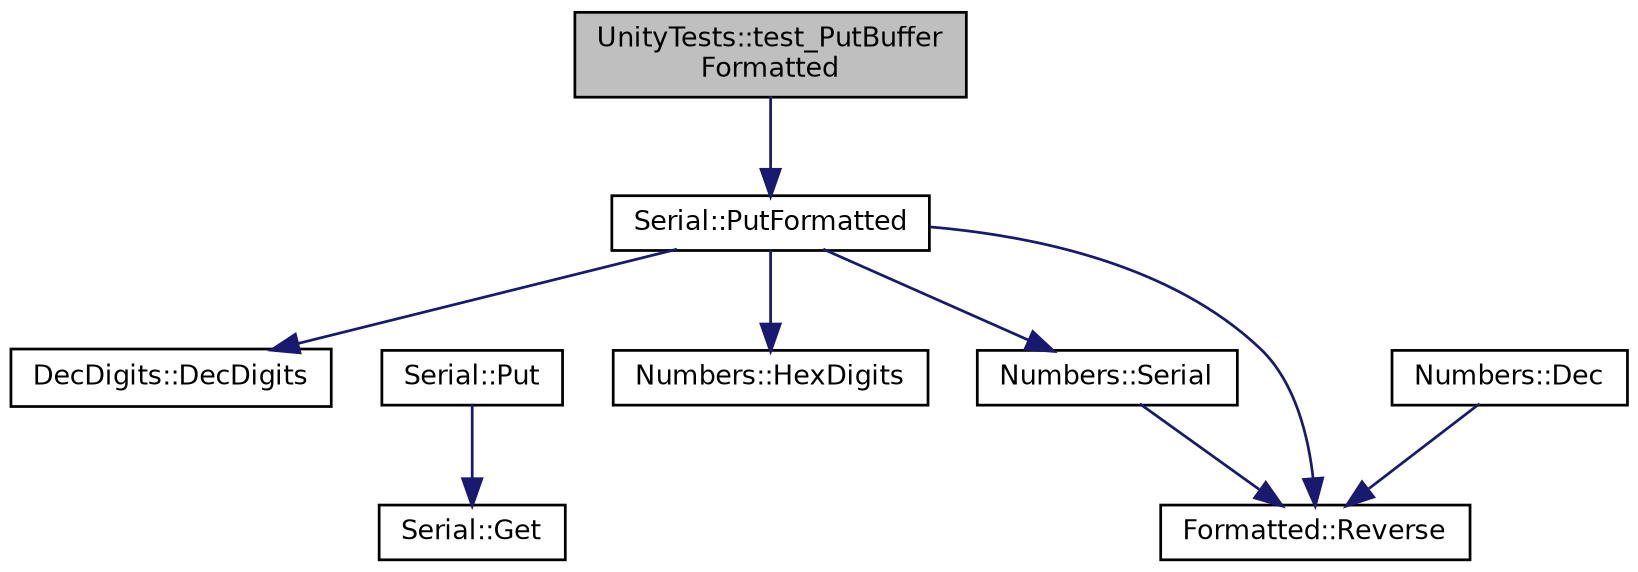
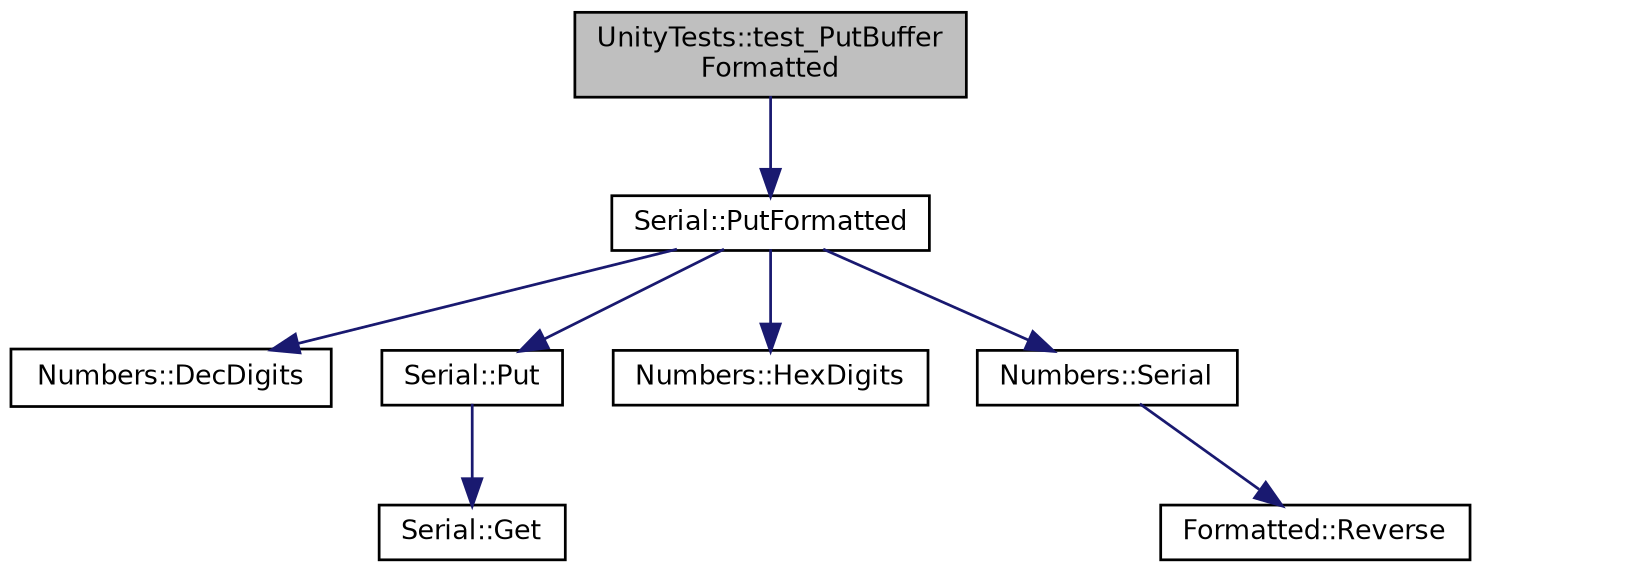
(1171, 288) -> (634, 294)
(171, 378) -> (171, 378)
(1510, 378) -> none
